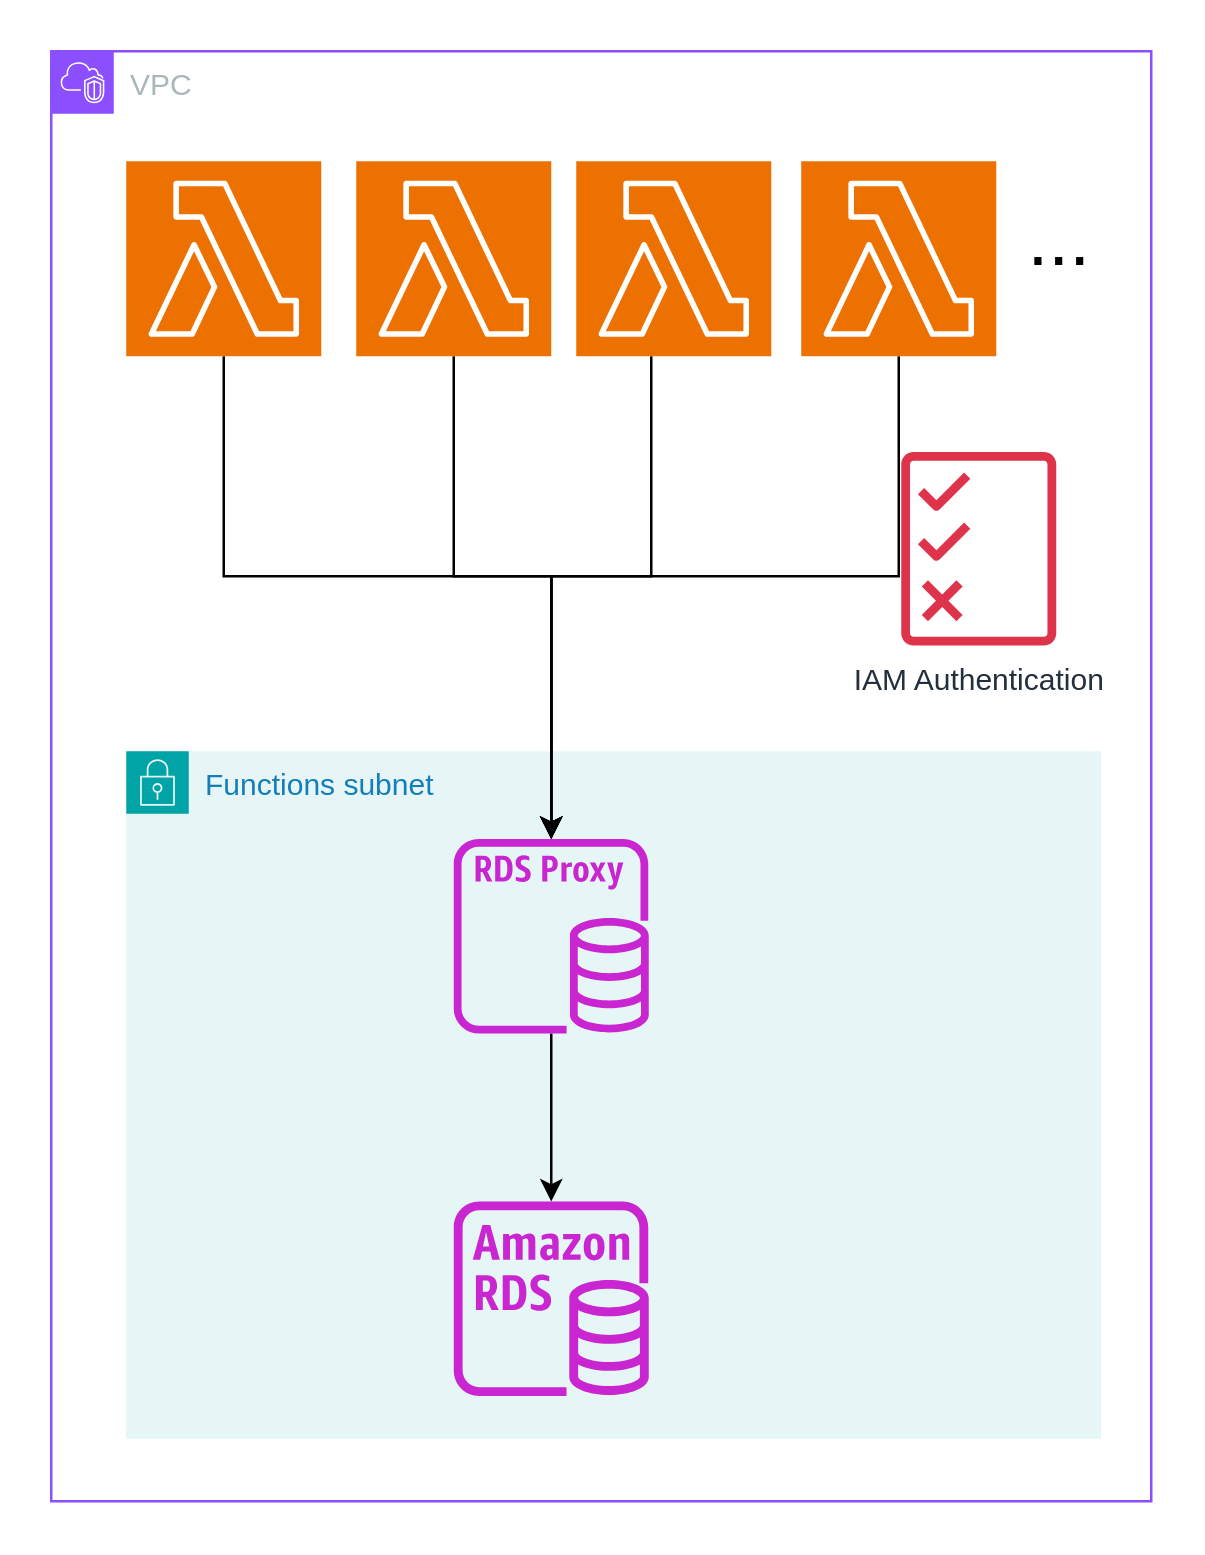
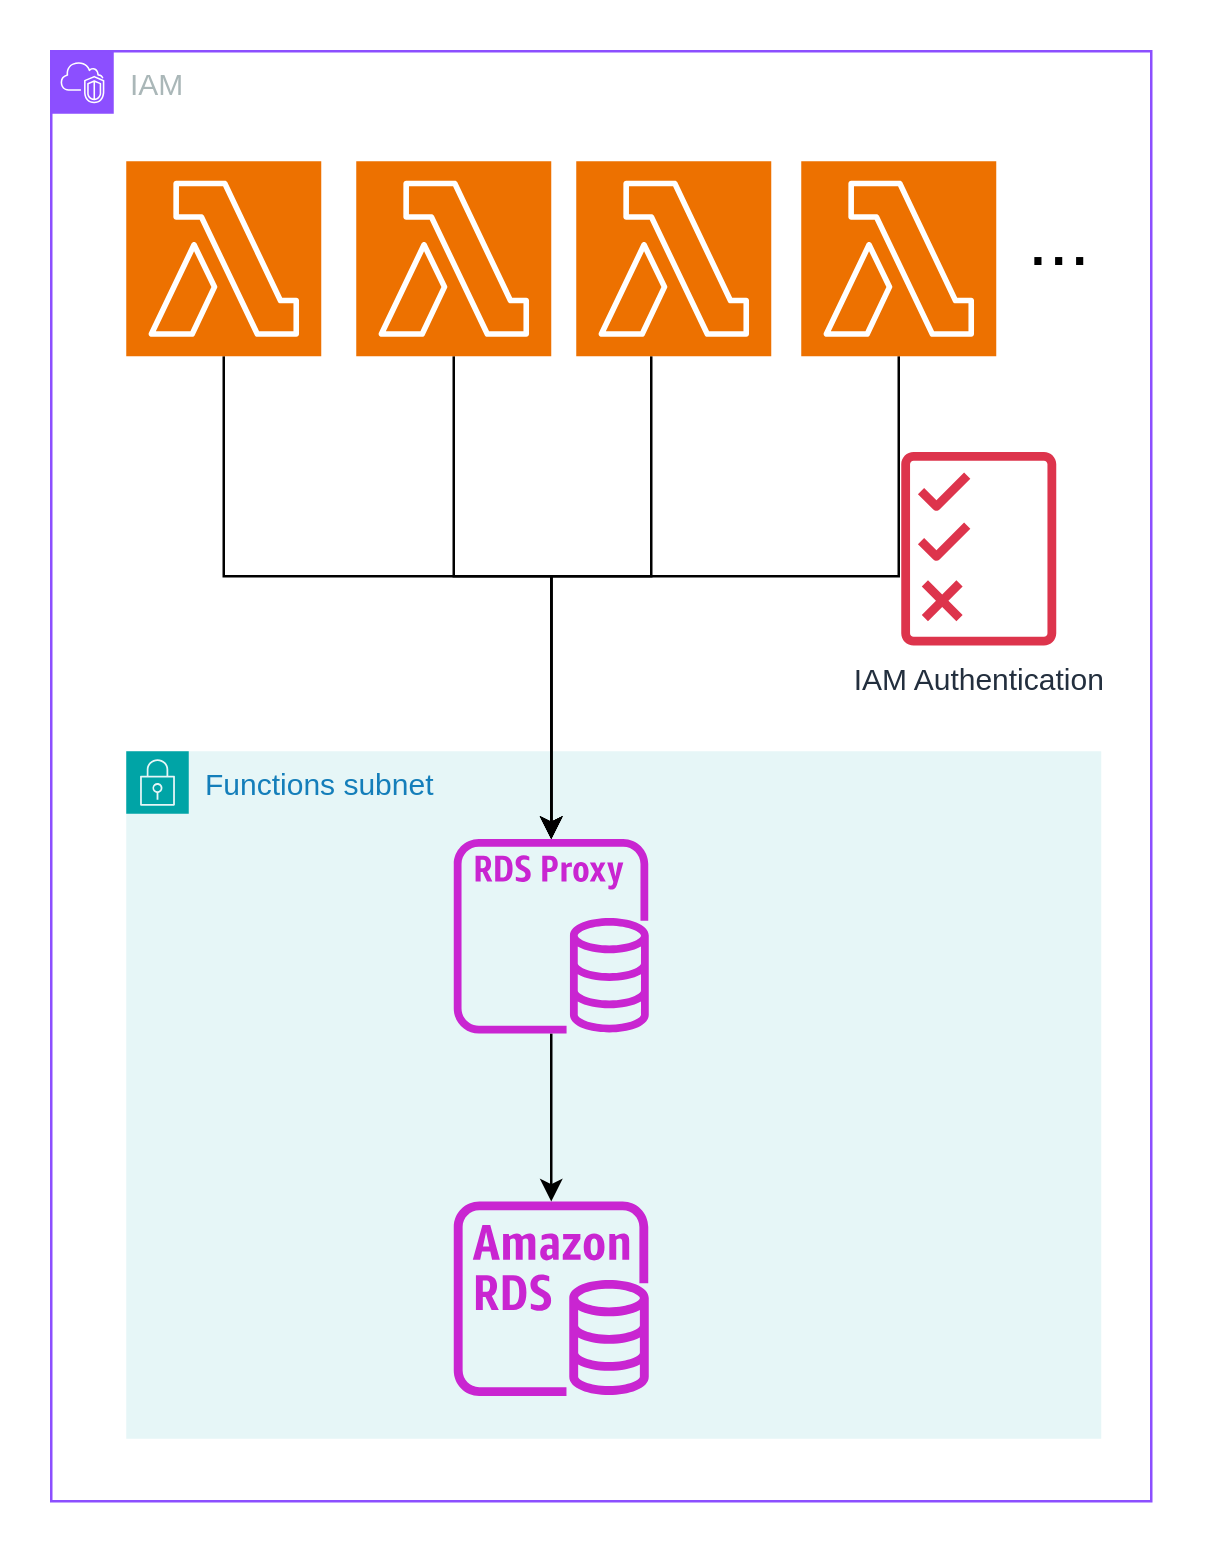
(156, 87) -> (156, 87)
